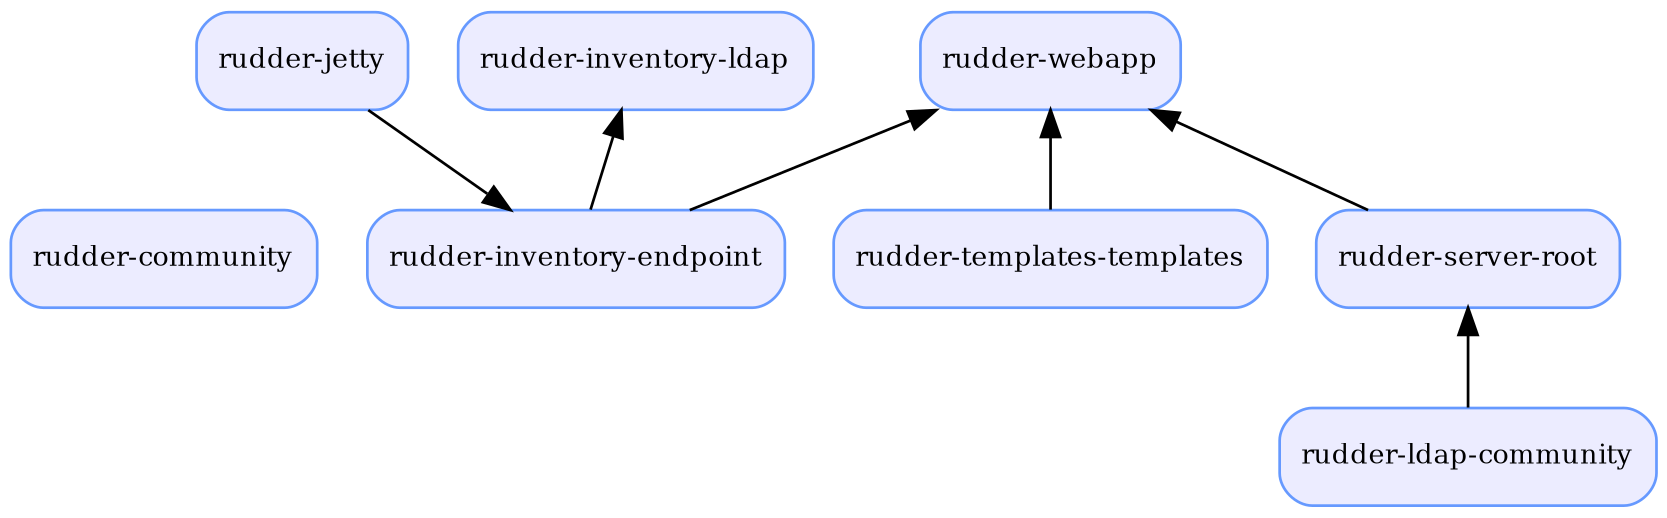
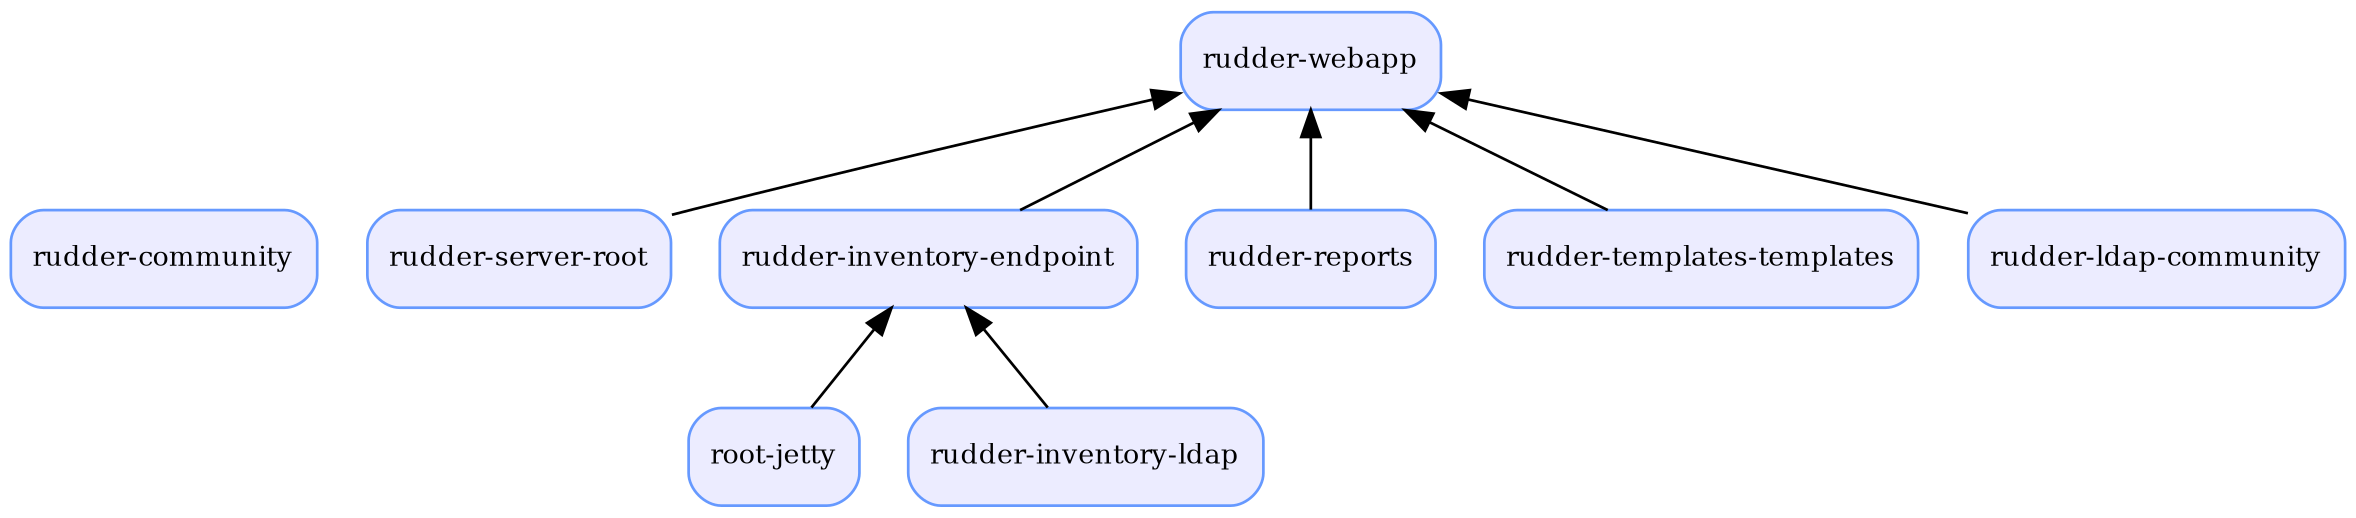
(302, 61) -> (774, 457)
(602, 173) -> (1016, 369)
none -> (1311, 259)
(1468, 371) -> (1718, 156)
